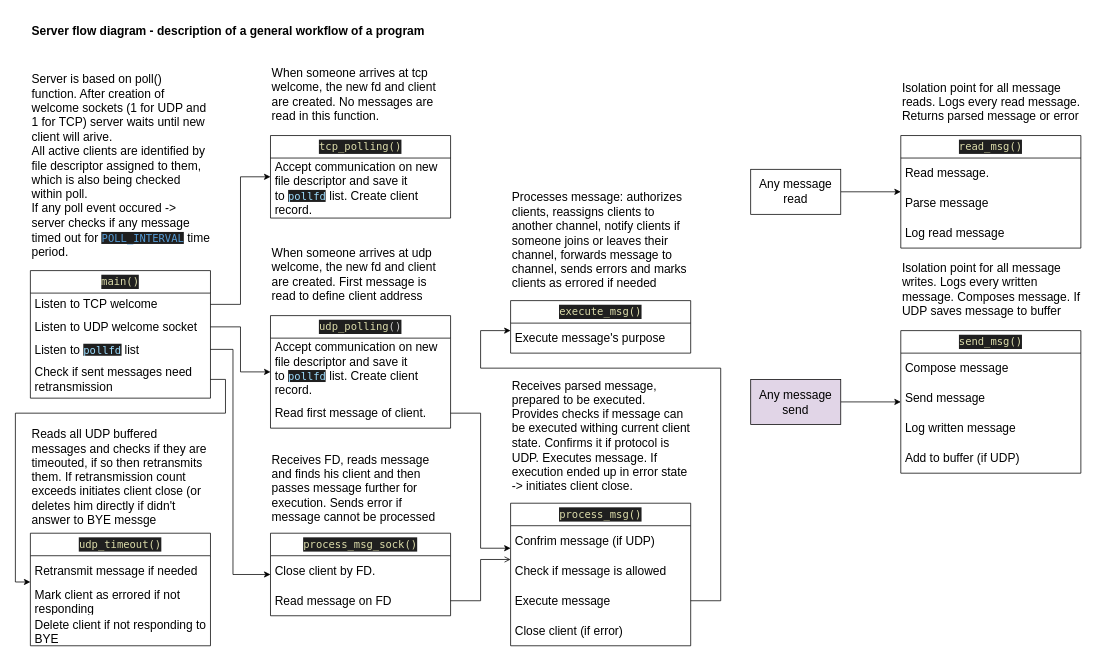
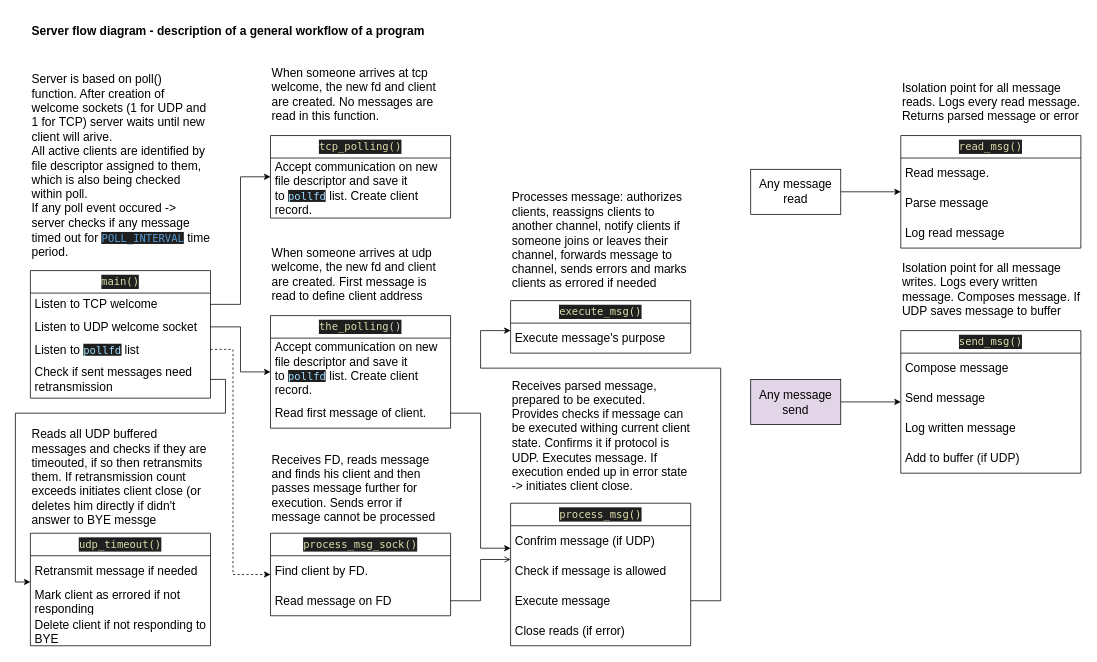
(360, 327) -> (360, 327)
(233, 467) -> (233, 467)
(315, 570) -> (312, 570)
(565, 630) -> (564, 630)
